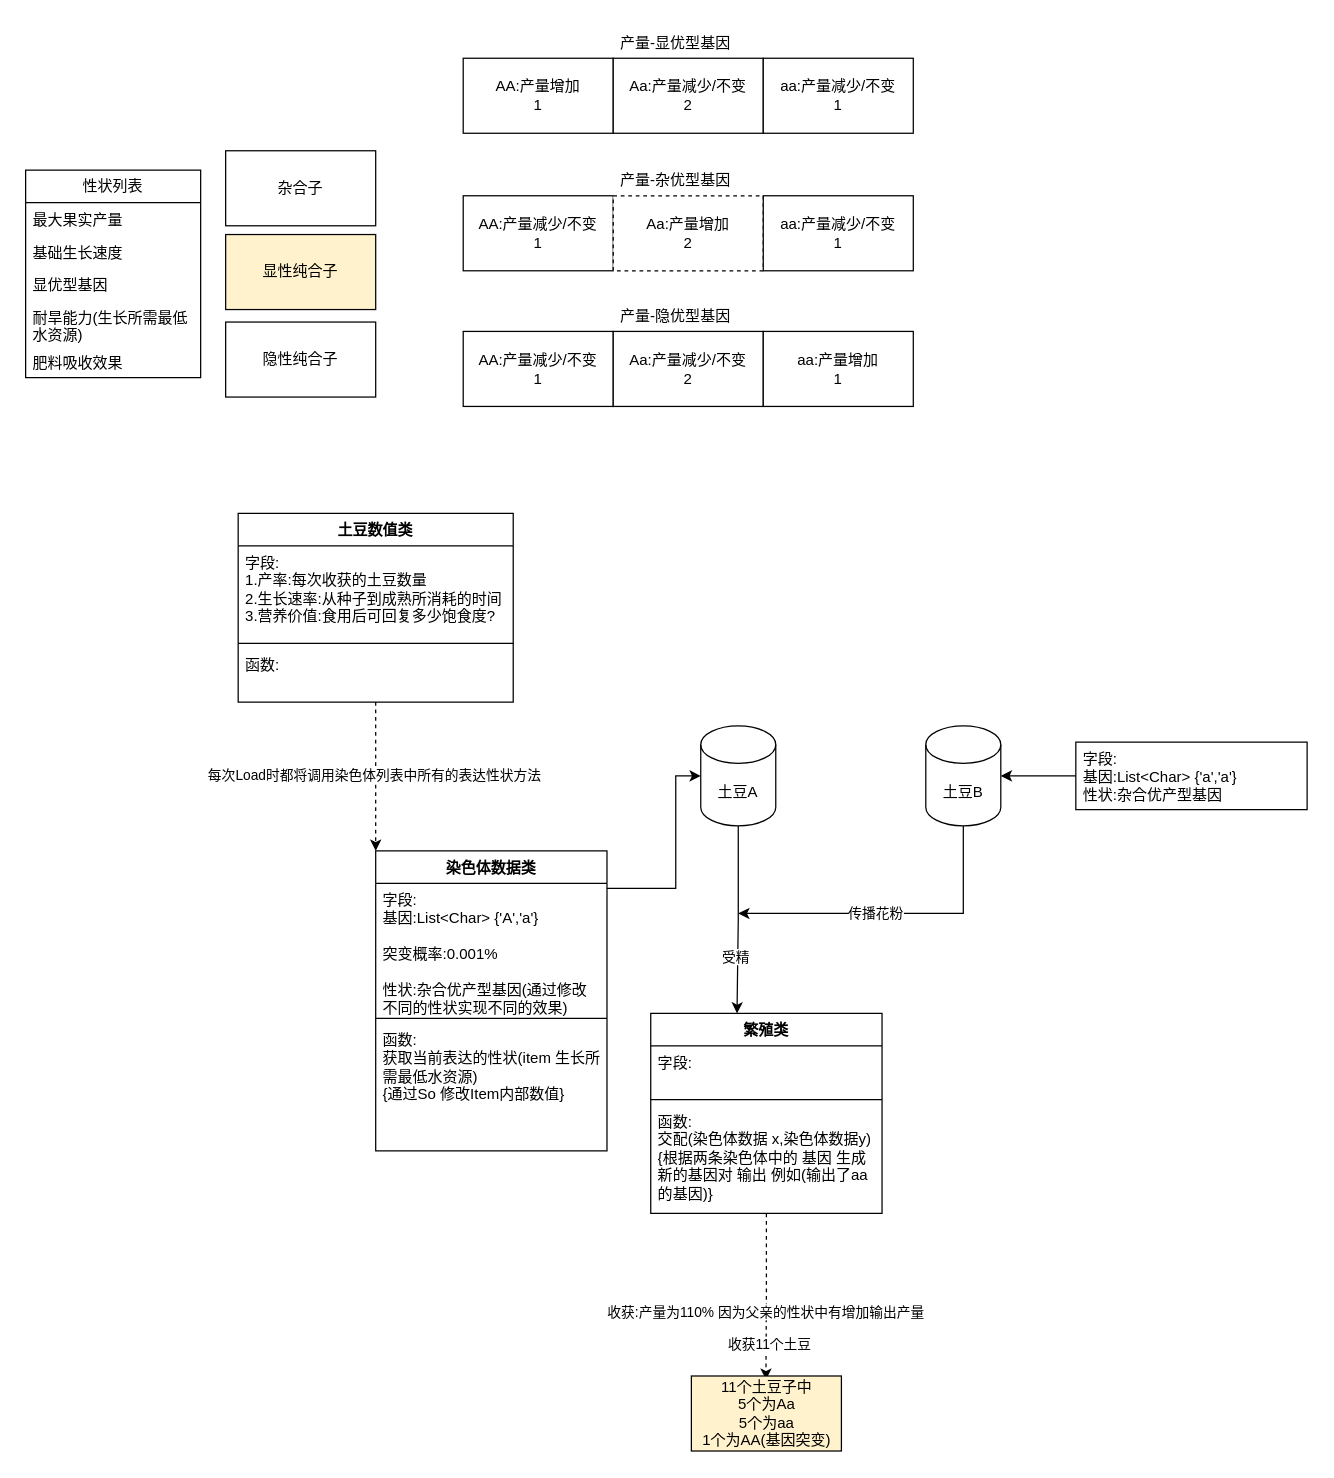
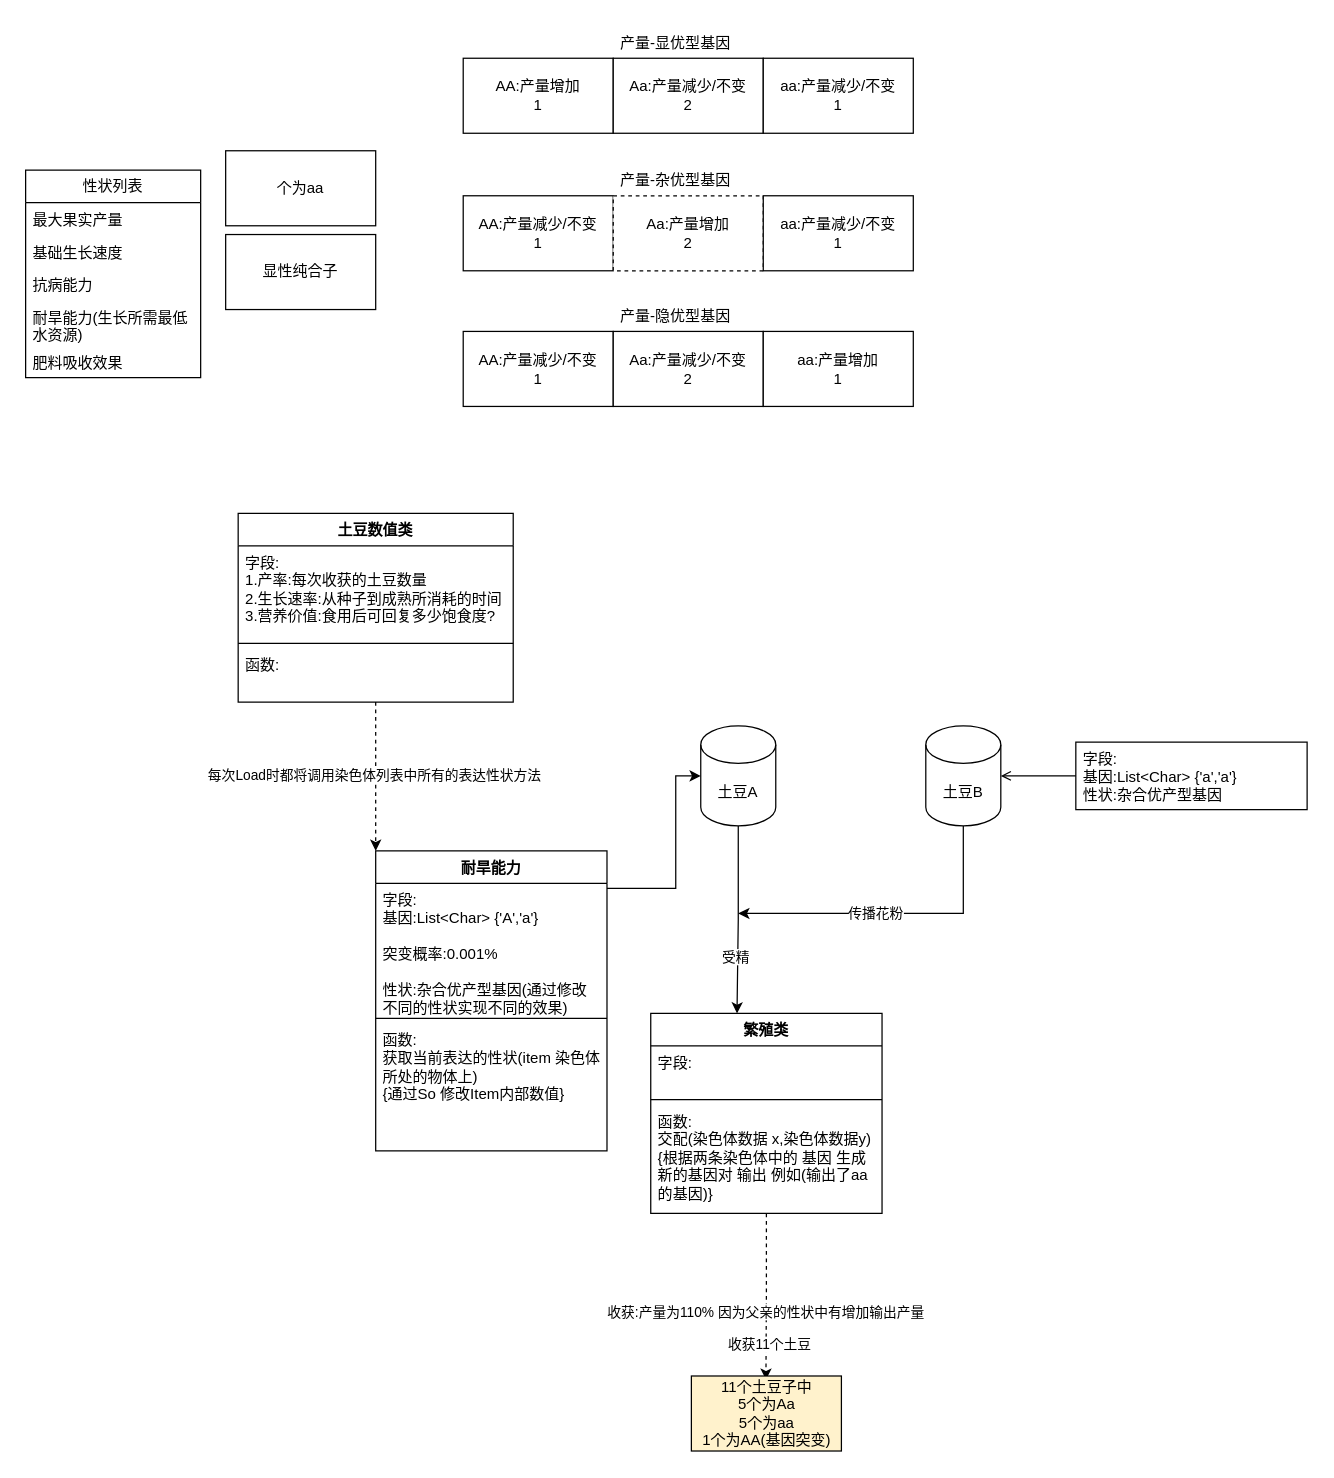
(301, 188) -> (301, 188)
(301, 272) -> (301, 272)
(71, 286) -> (63, 286)
(301, 359) -> none
(1011, 776) -> (1008, 776)
(491, 868) -> (491, 868)
(493, 1068) -> (493, 1068)
